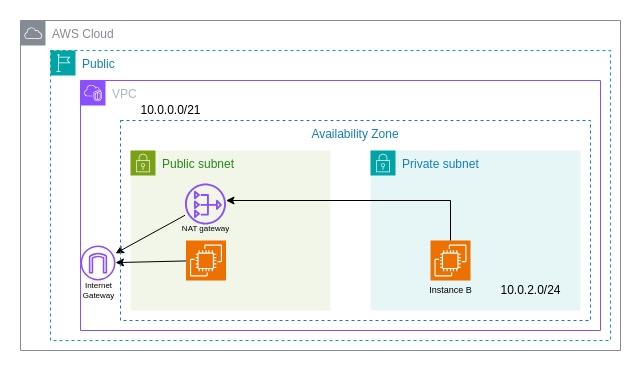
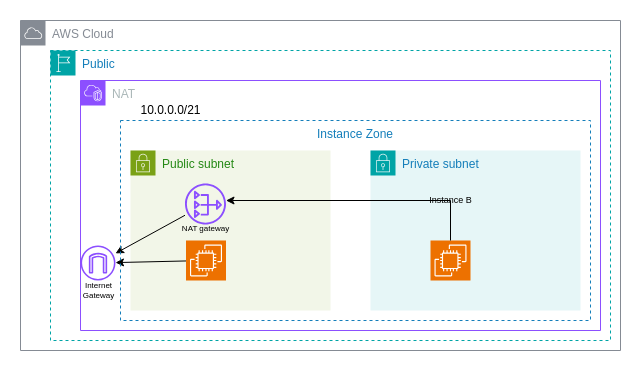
(123, 95) -> (123, 95)
(356, 135) -> (356, 135)
(451, 291) -> (451, 201)
(531, 291) -> none
